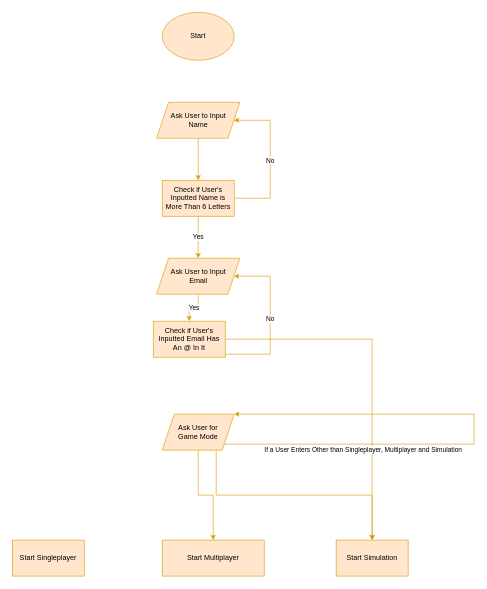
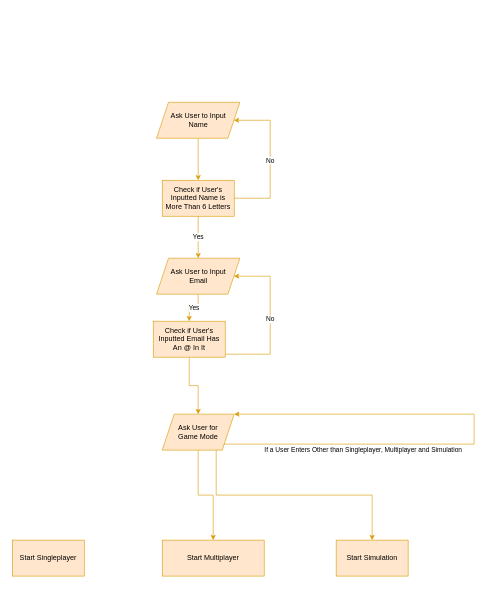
(198, 36) -> none
(372, 342) -> (192, 386)
